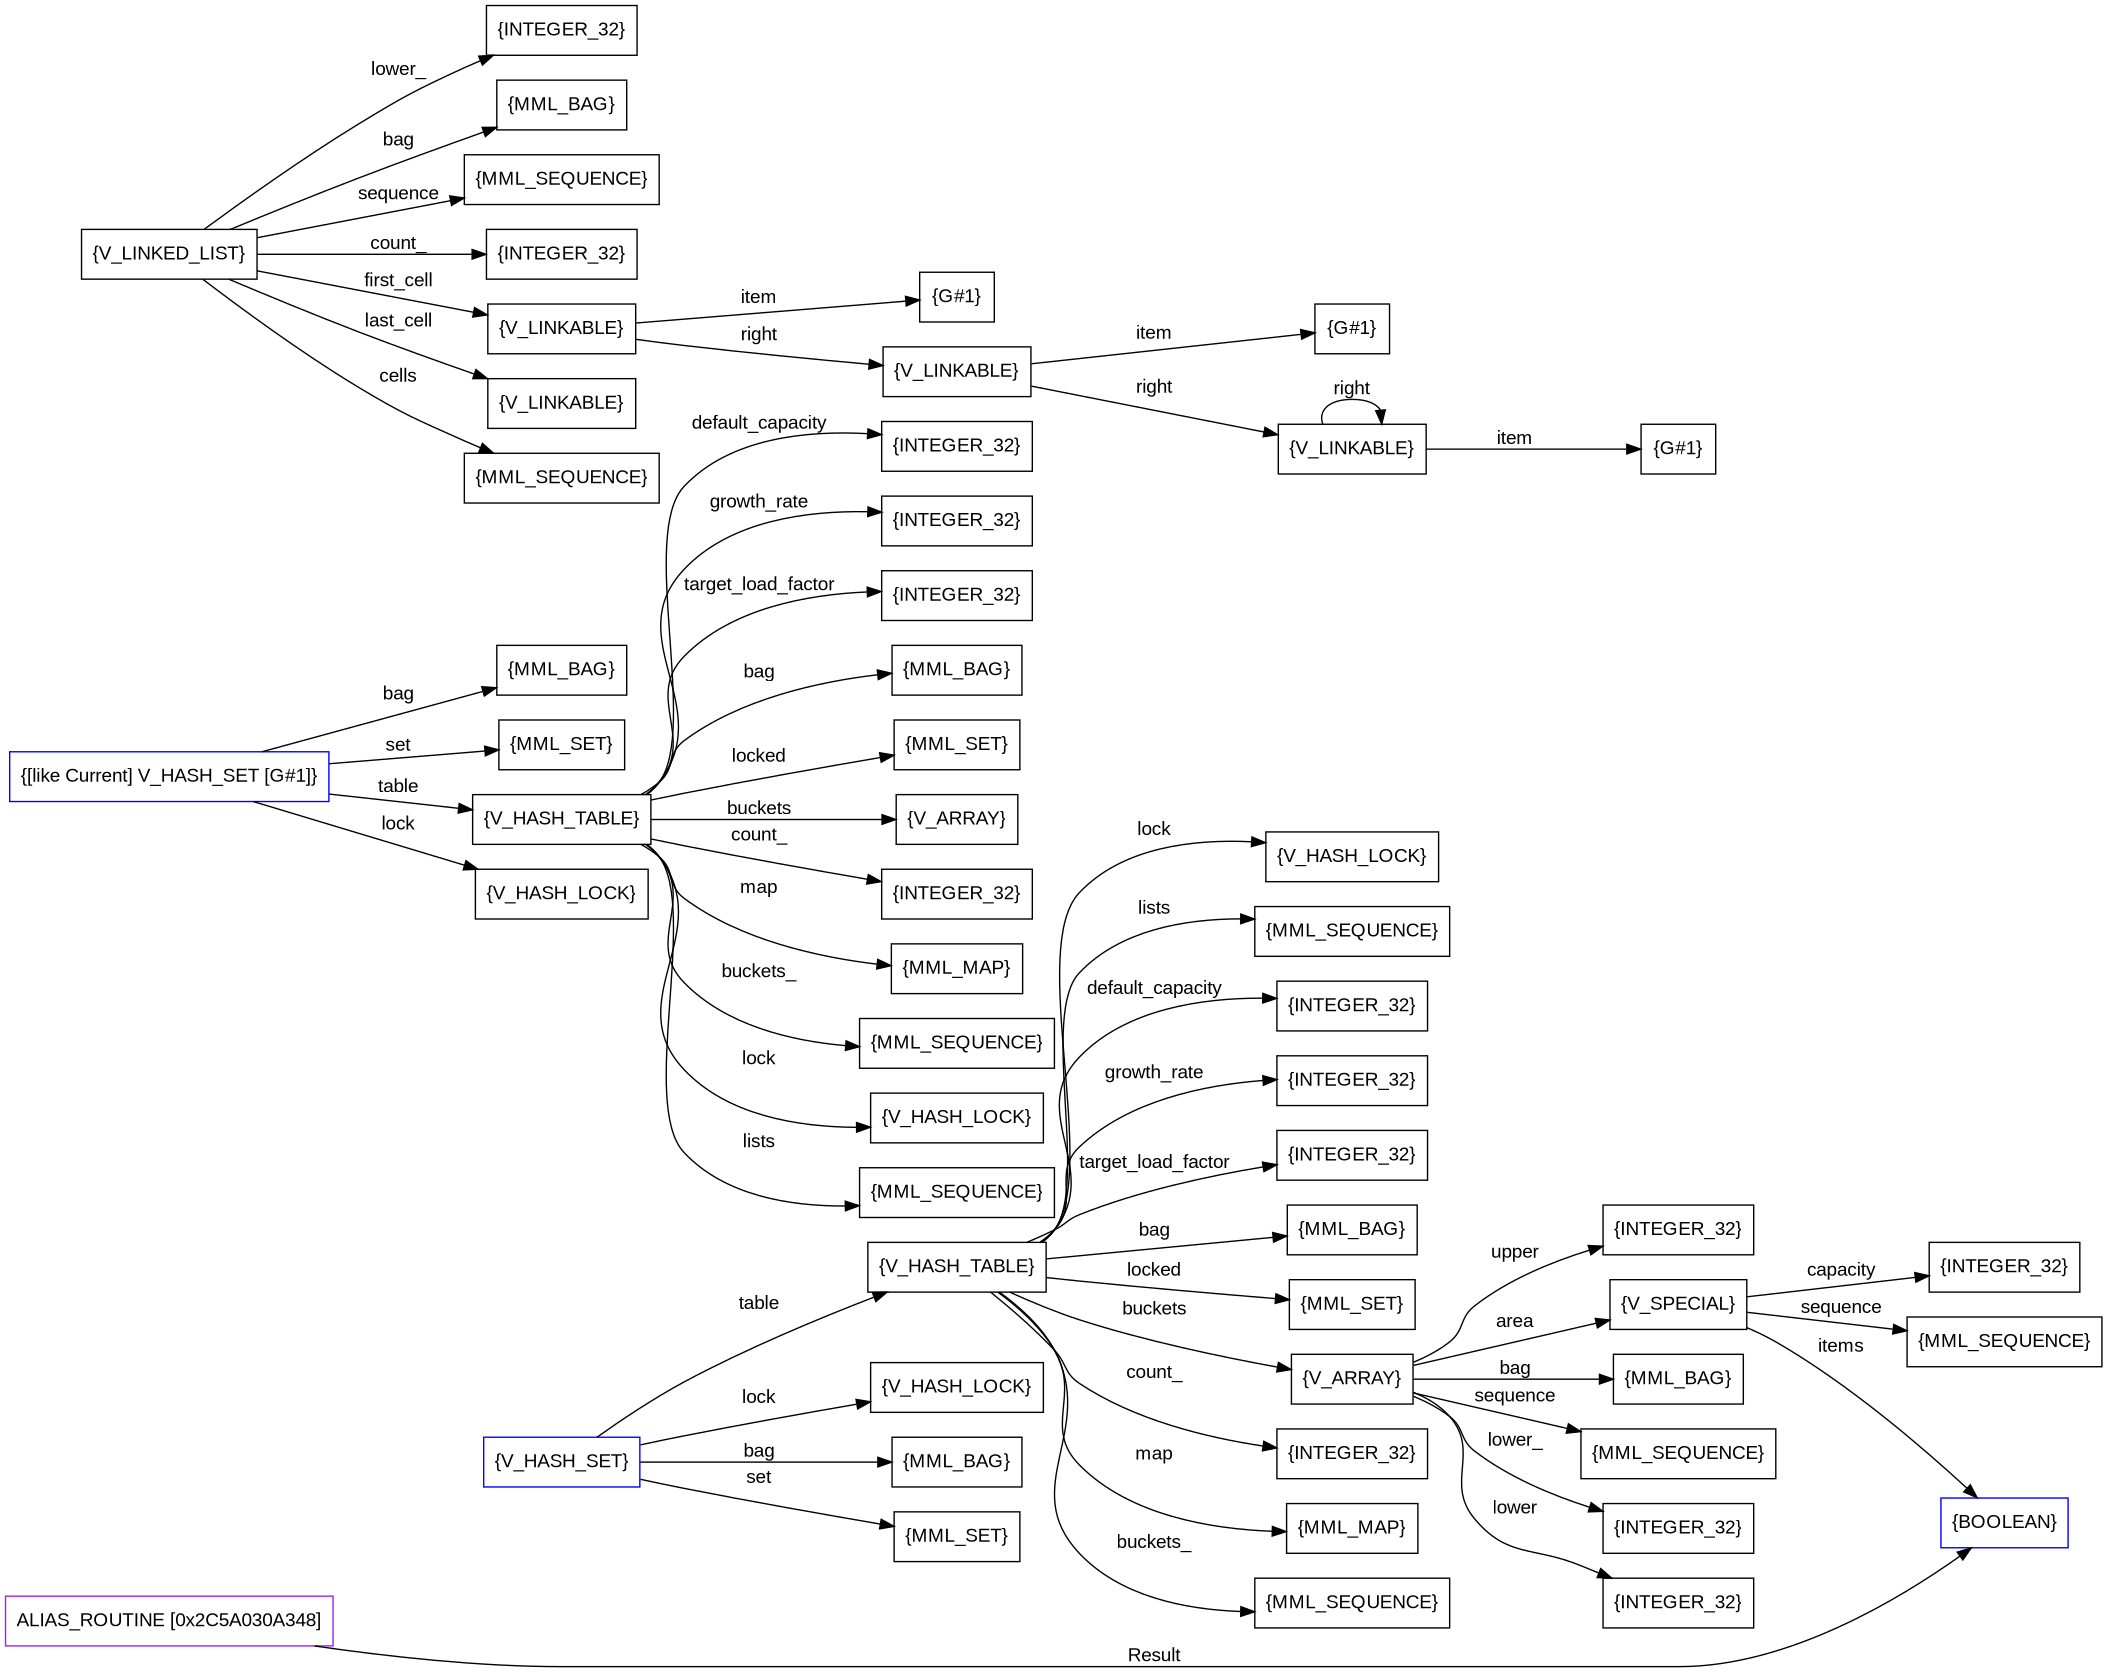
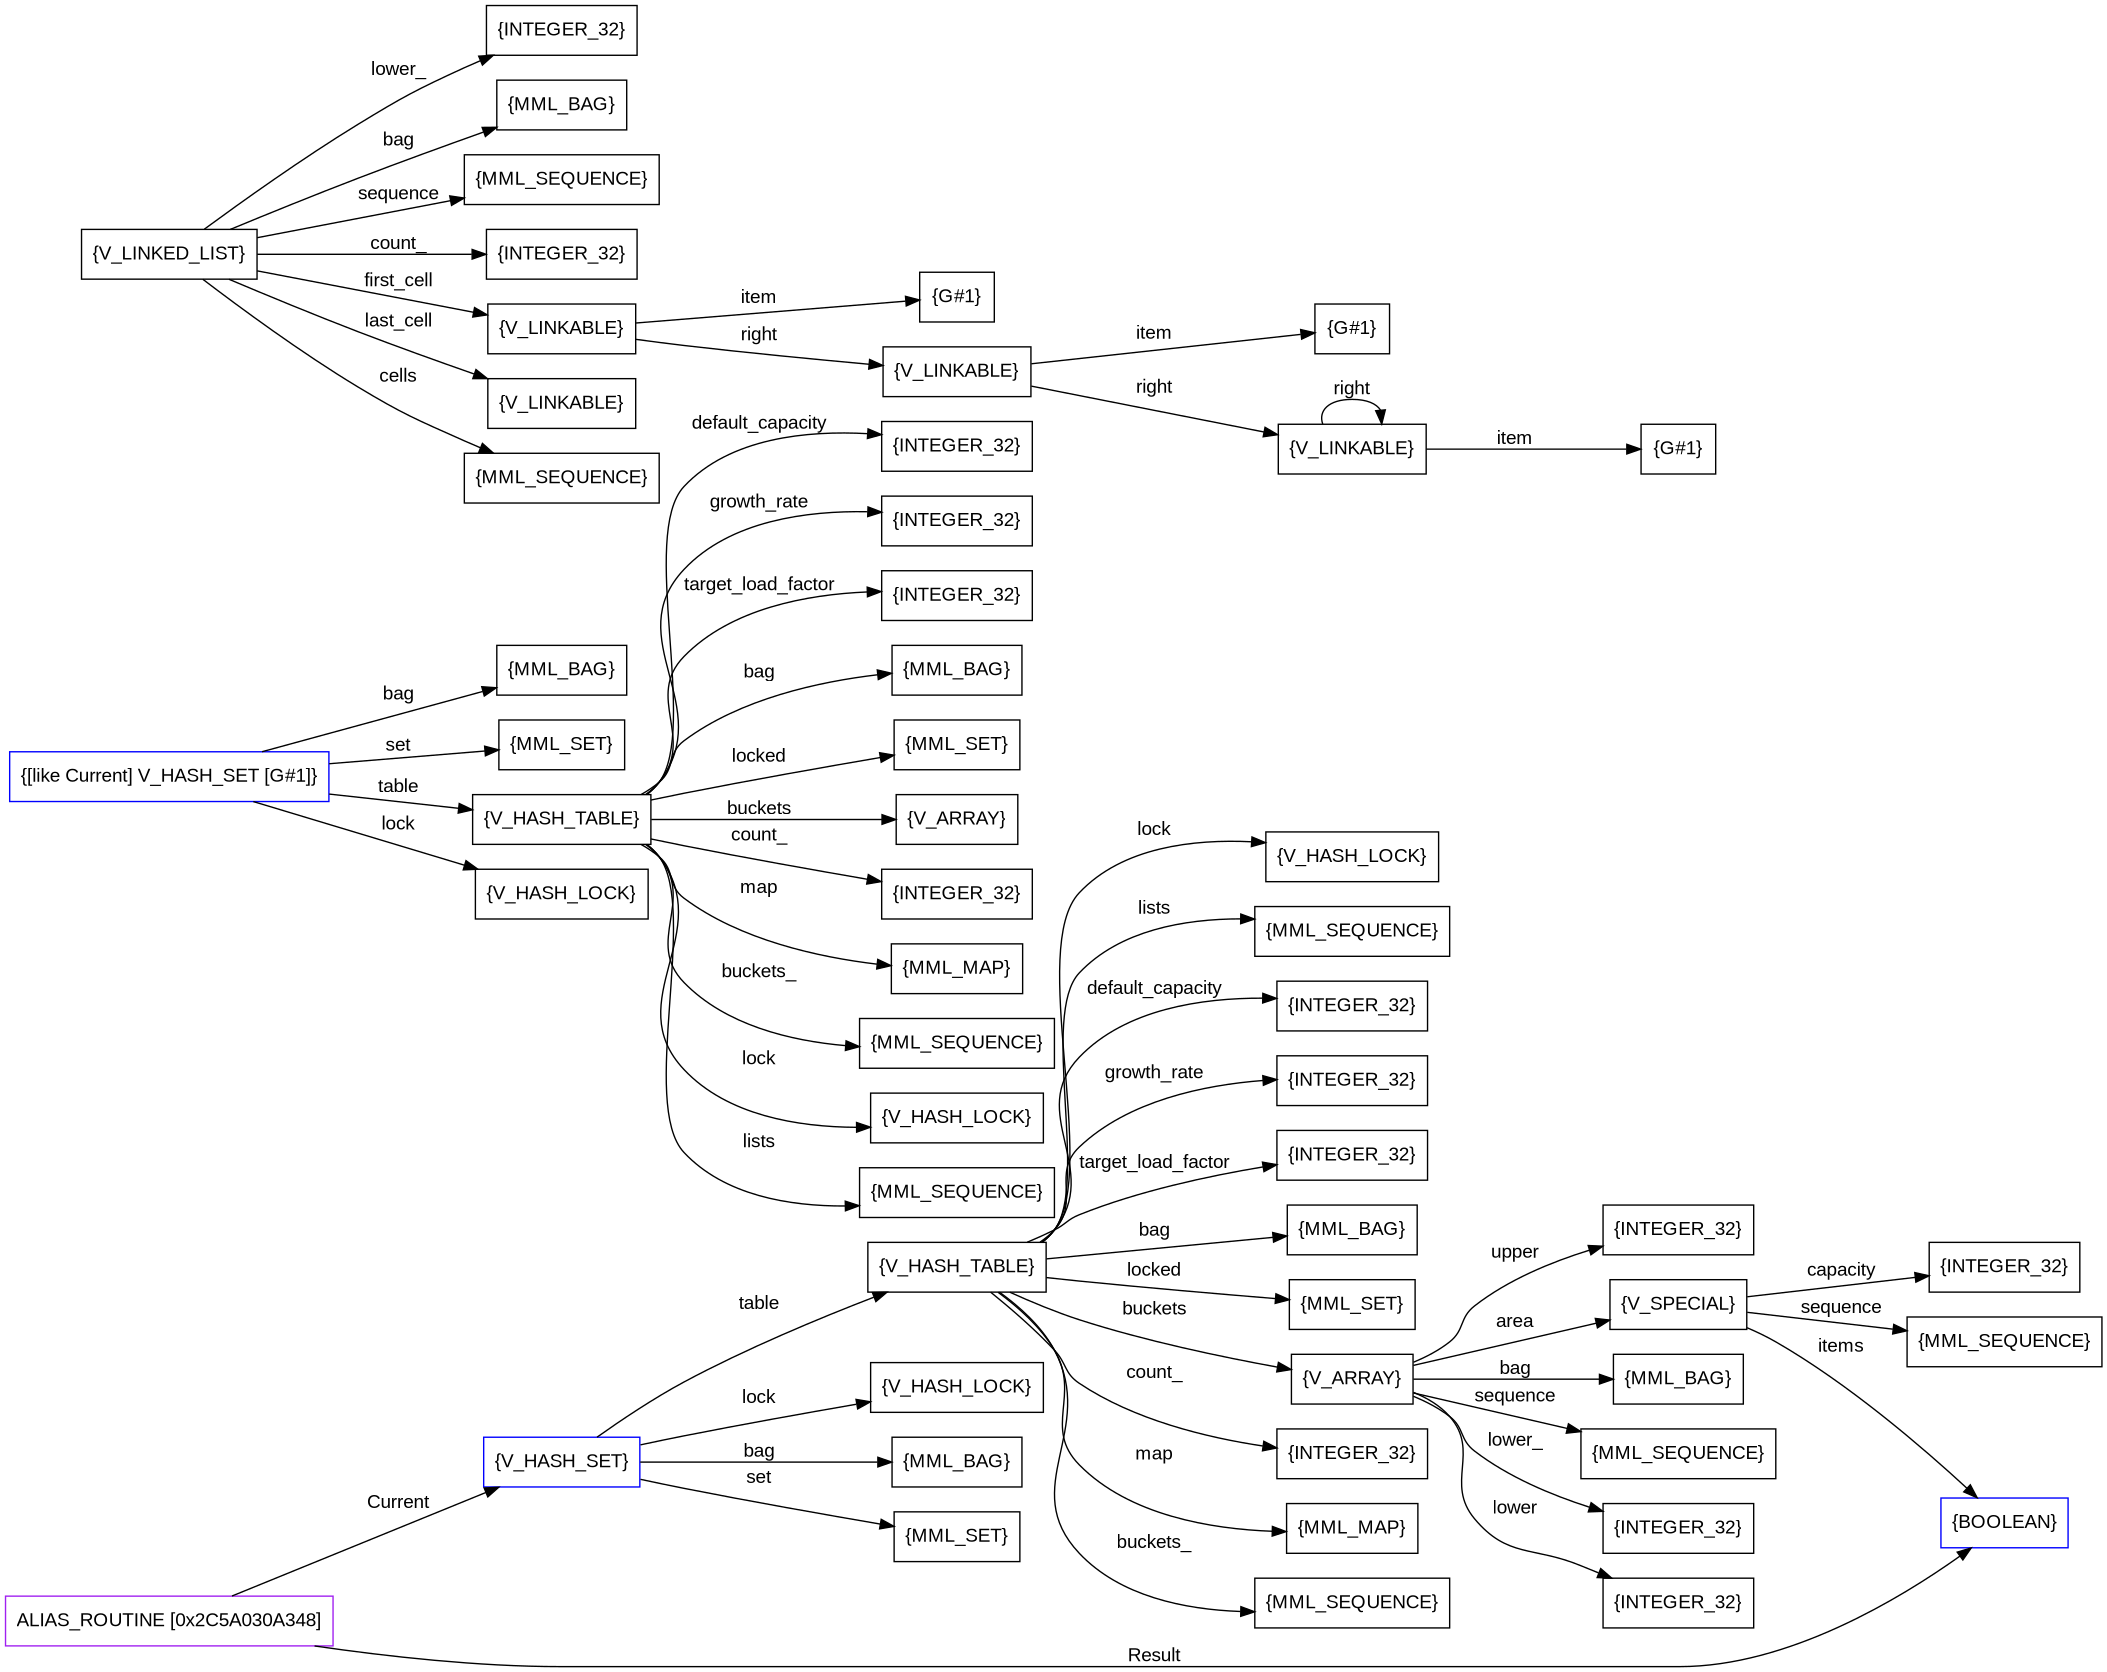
none -> (359, 1544)
